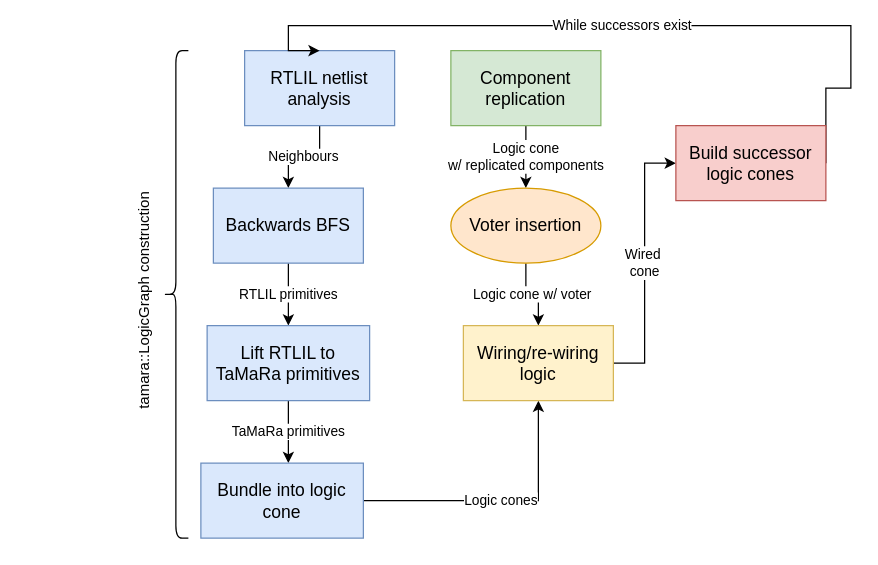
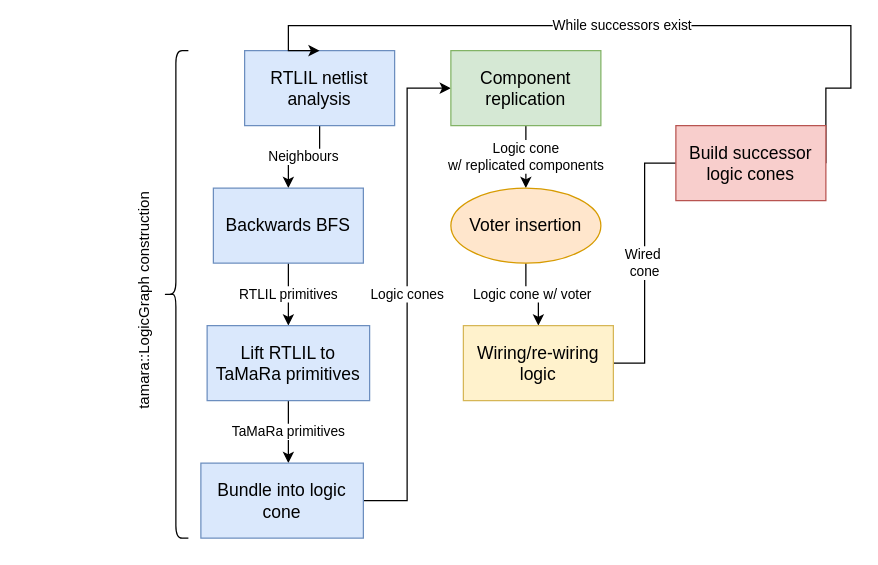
(666, 163) -> (669, 163)
(517, 501) -> (407, 278)
